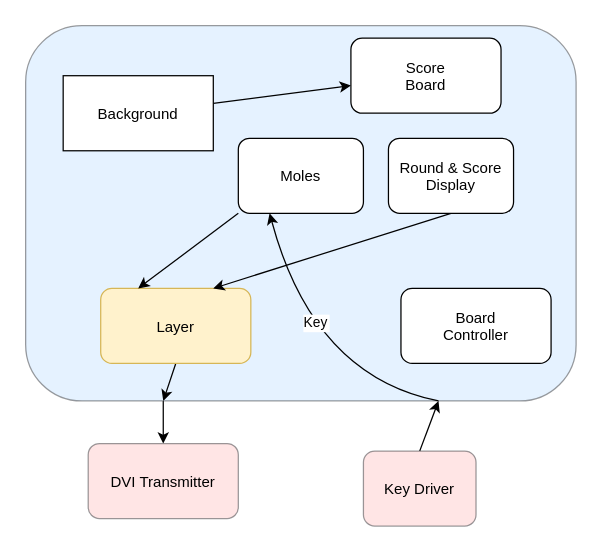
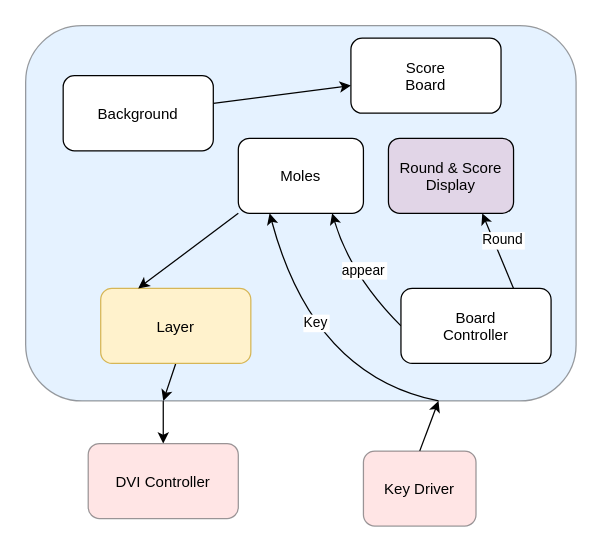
(138, 113) -> (138, 113)
(451, 176) -> (451, 176)
(336, 249) -> none
none -> (499, 255)
none -> (361, 278)
(163, 481) -> (163, 481)
